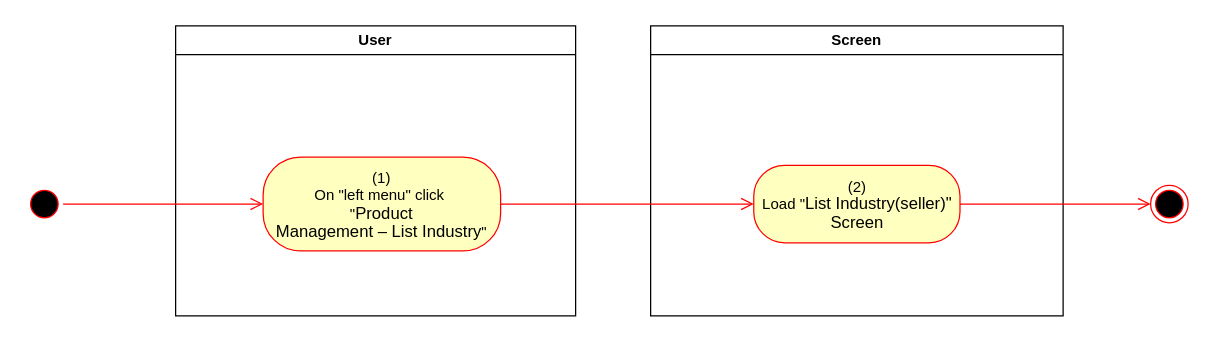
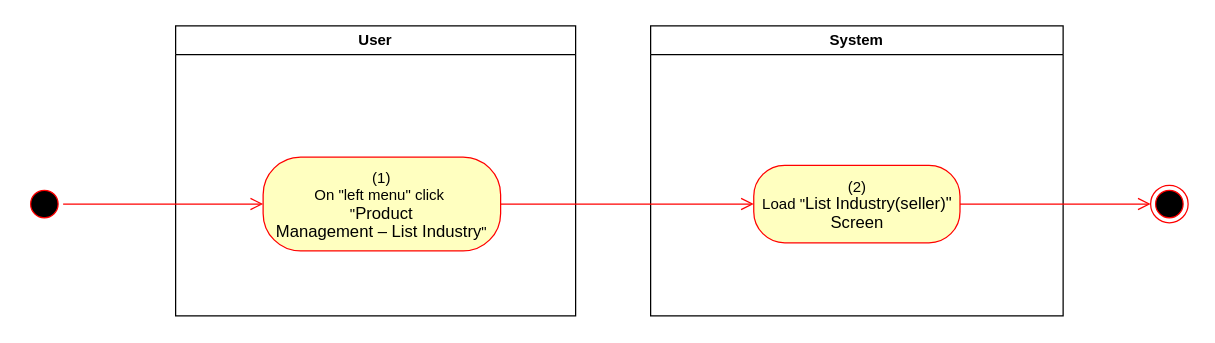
(857, 41) -> (857, 41)
